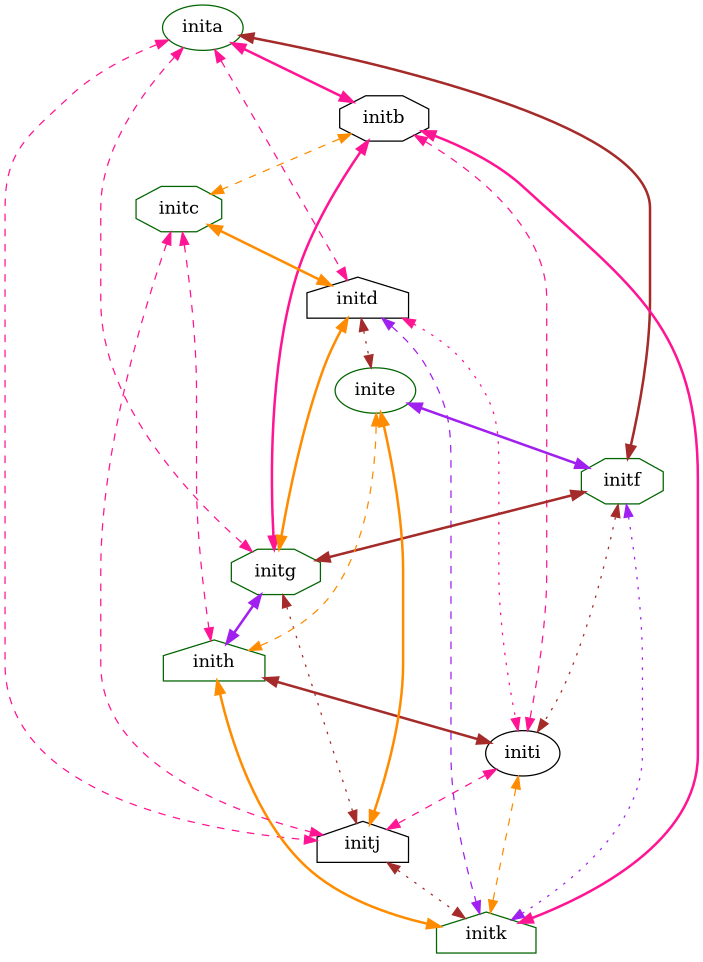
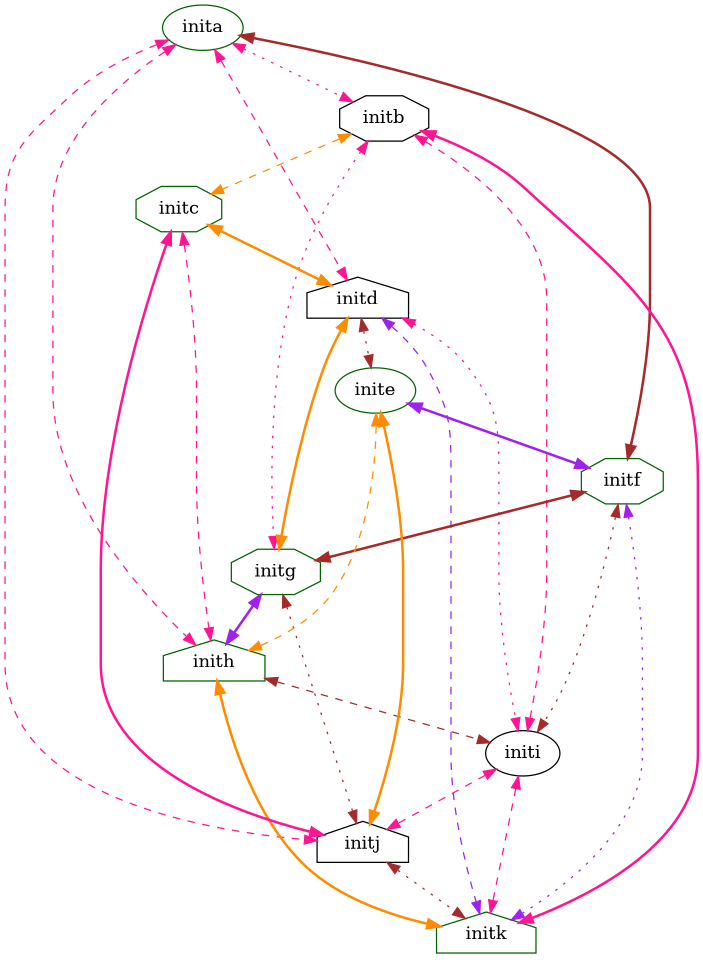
(293, 73) -> (293, 73)
(102, 313) -> (53, 343)
(283, 335) -> (283, 335)
(101, 594) -> (101, 594)
(378, 711) -> (378, 711)
(504, 845) -> (504, 845)
